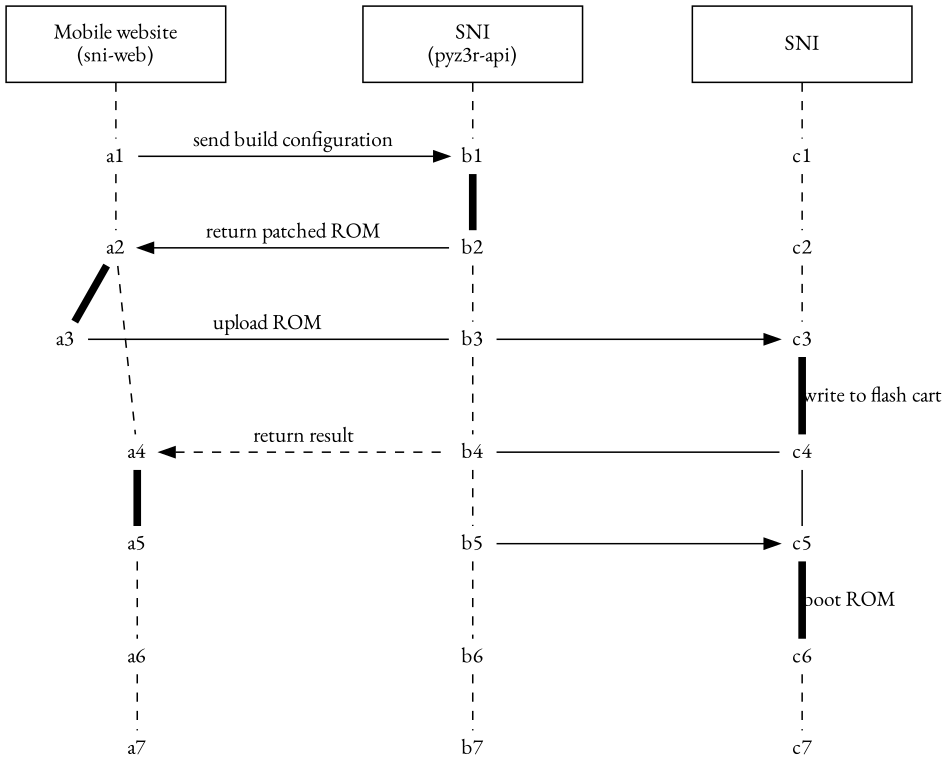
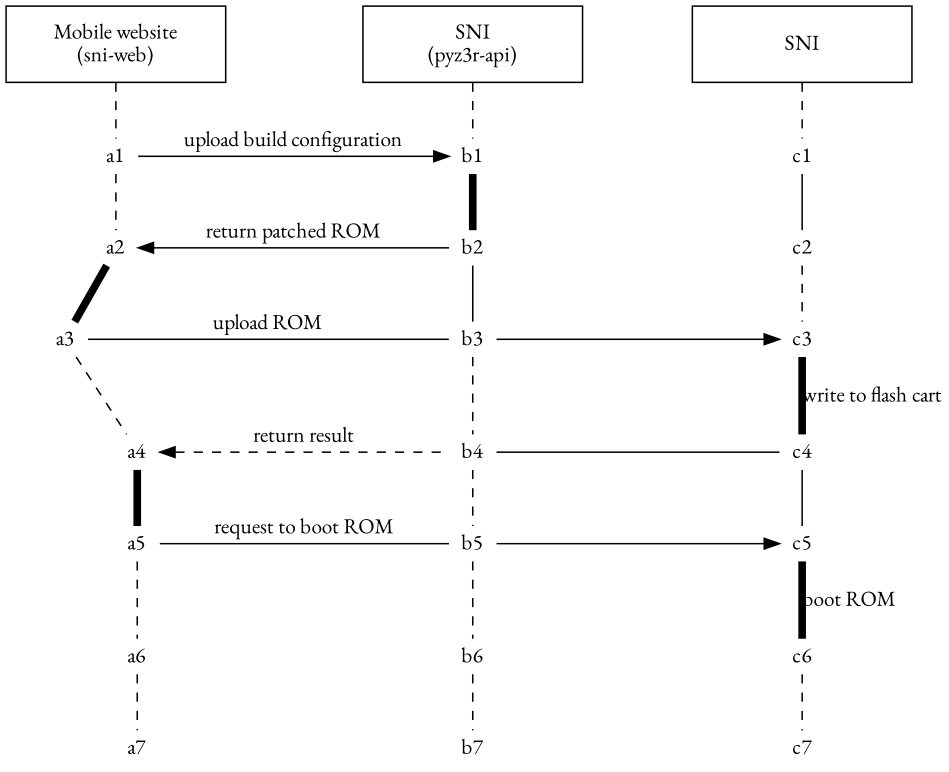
(294, 140) -> (294, 140)
(802, 202) -> (802, 202)
(473, 294) -> (473, 294)
(127, 350) -> (101, 396)
none -> (304, 544)
